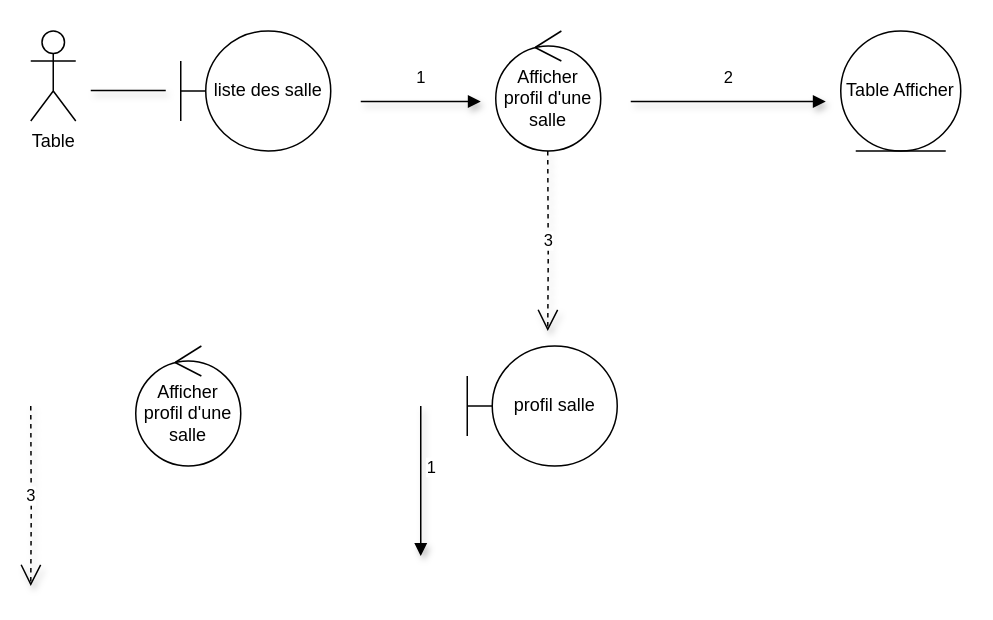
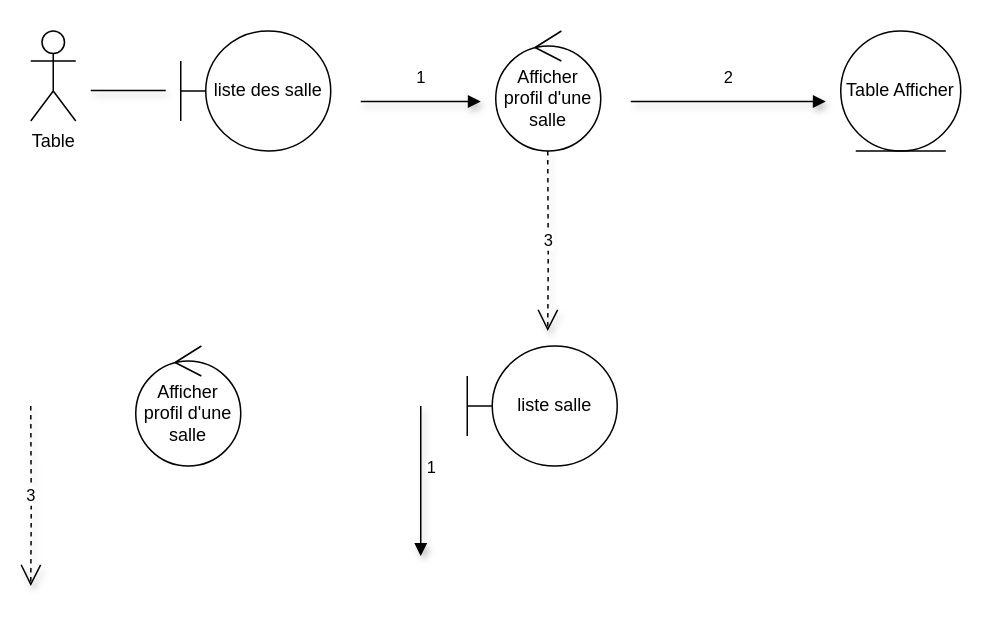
(555, 406) -> (555, 406)
